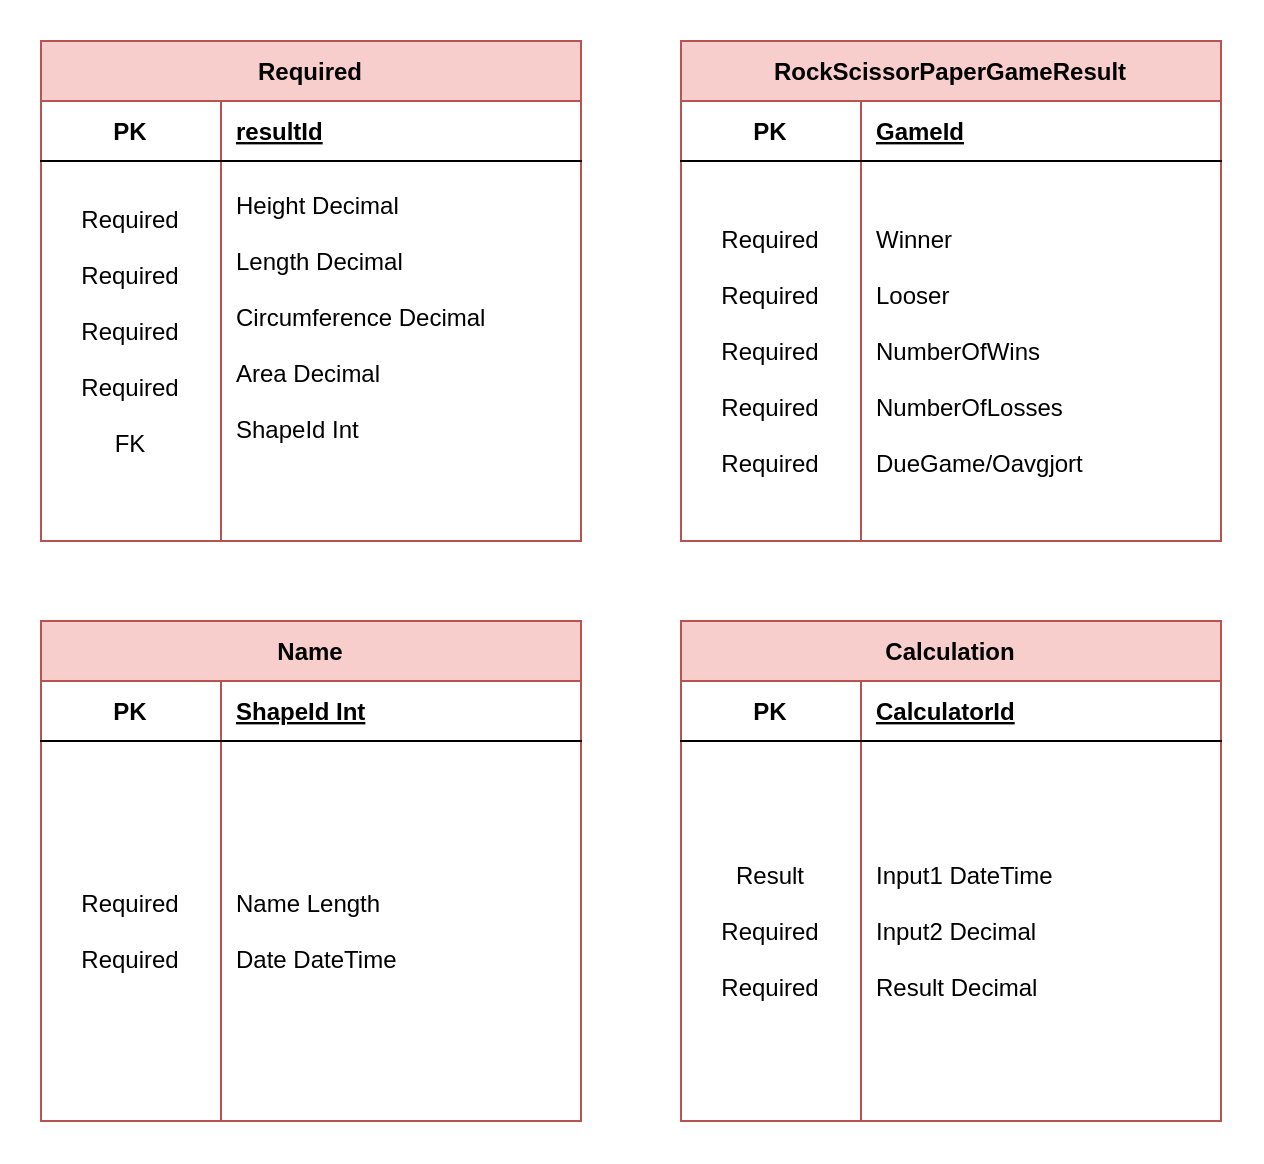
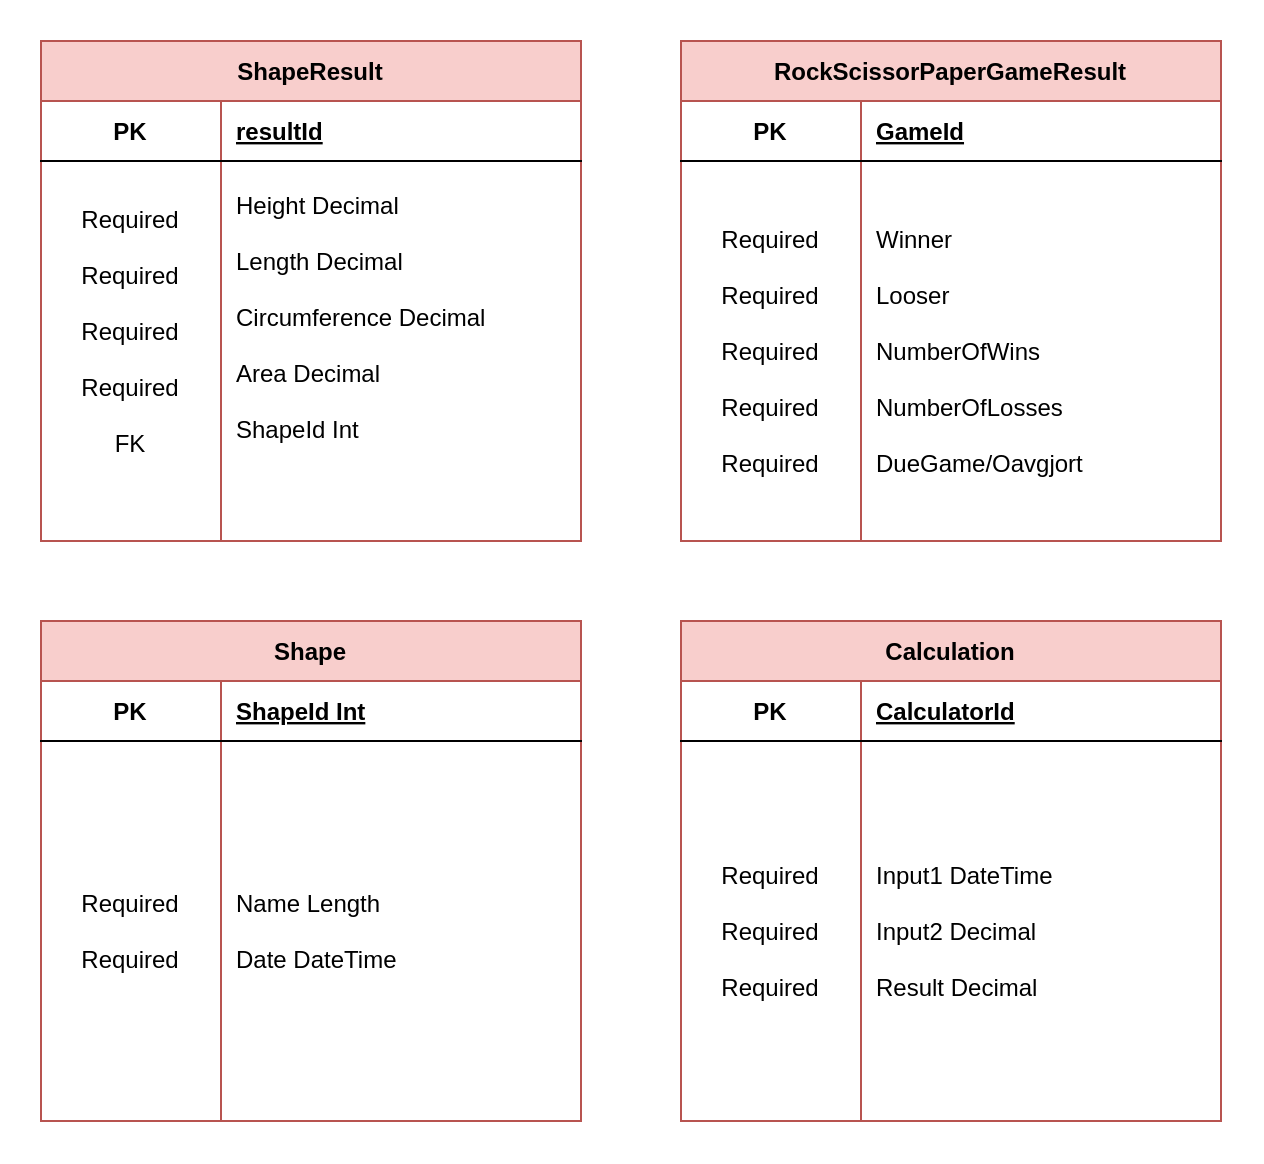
(310, 72) -> (310, 72)
(310, 652) -> (310, 652)
(770, 876) -> (770, 876)
